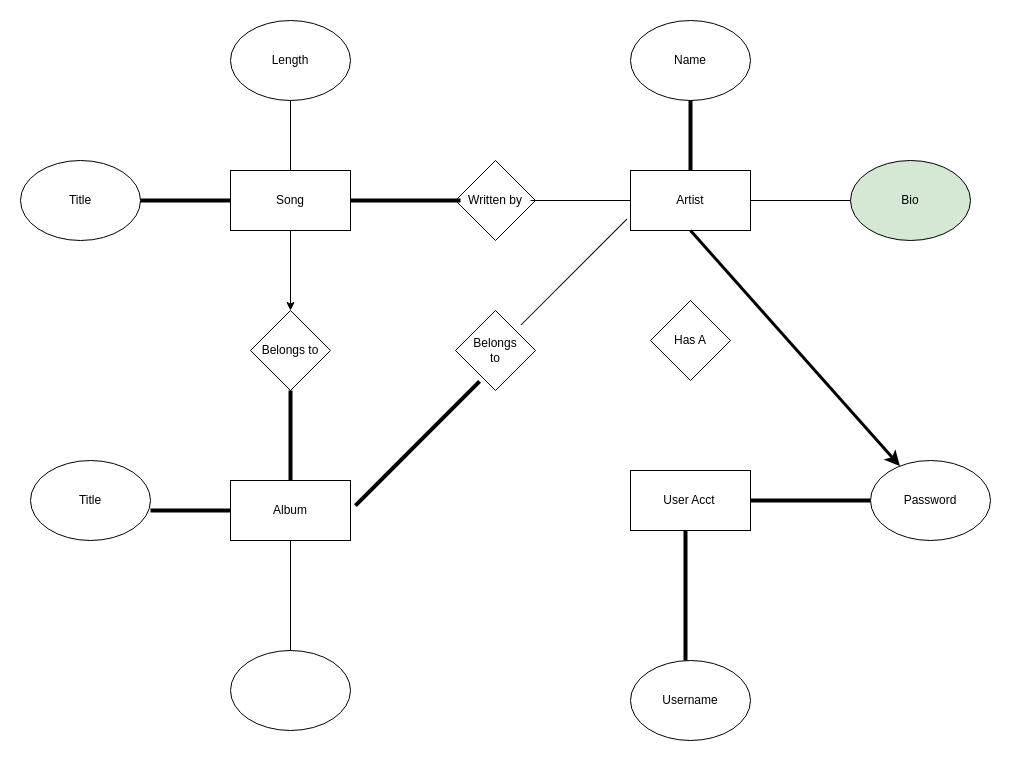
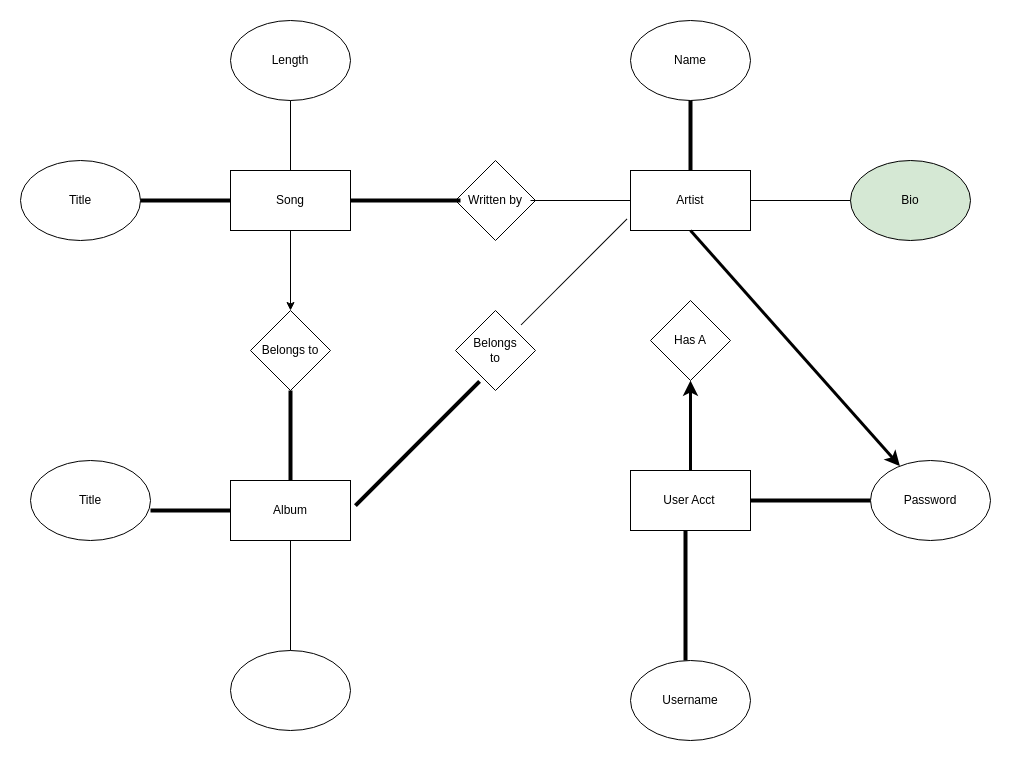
none -> (691, 431)
